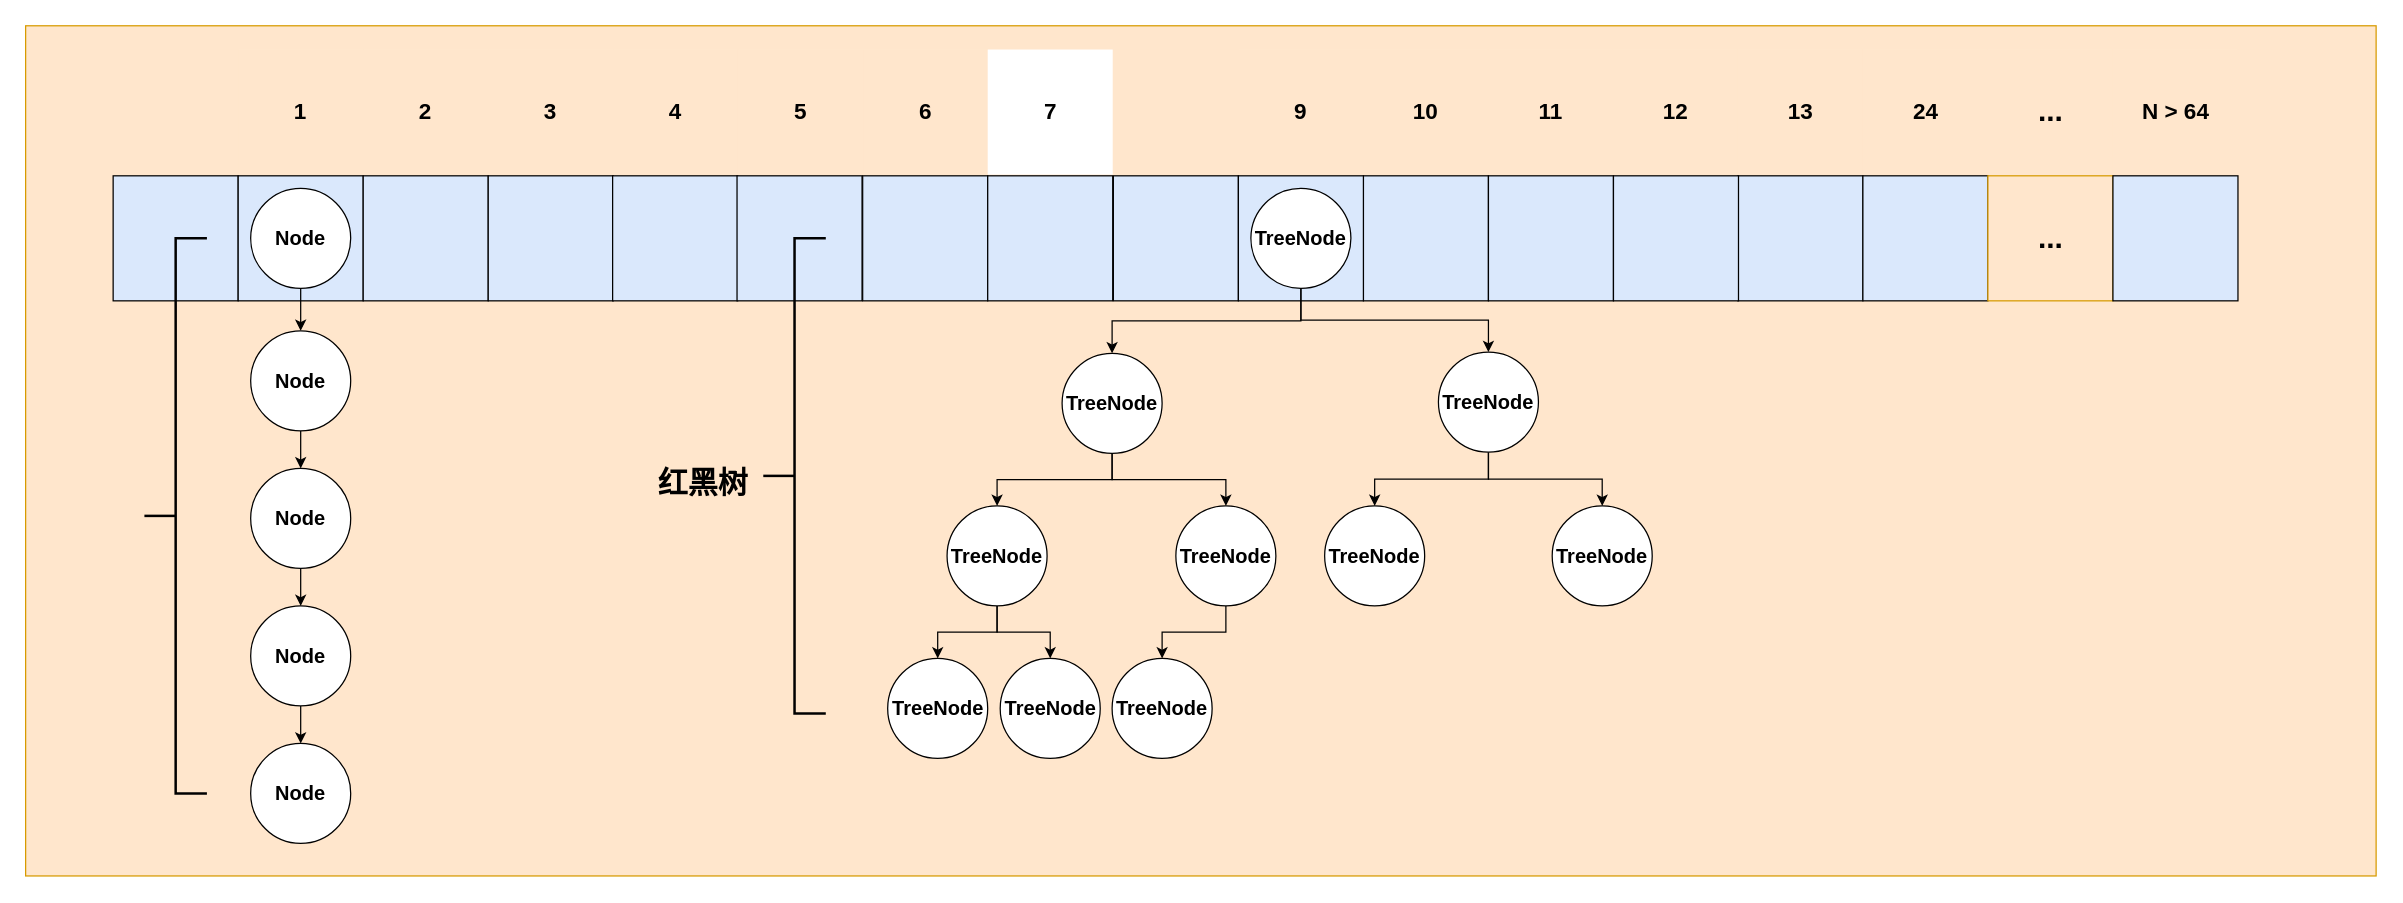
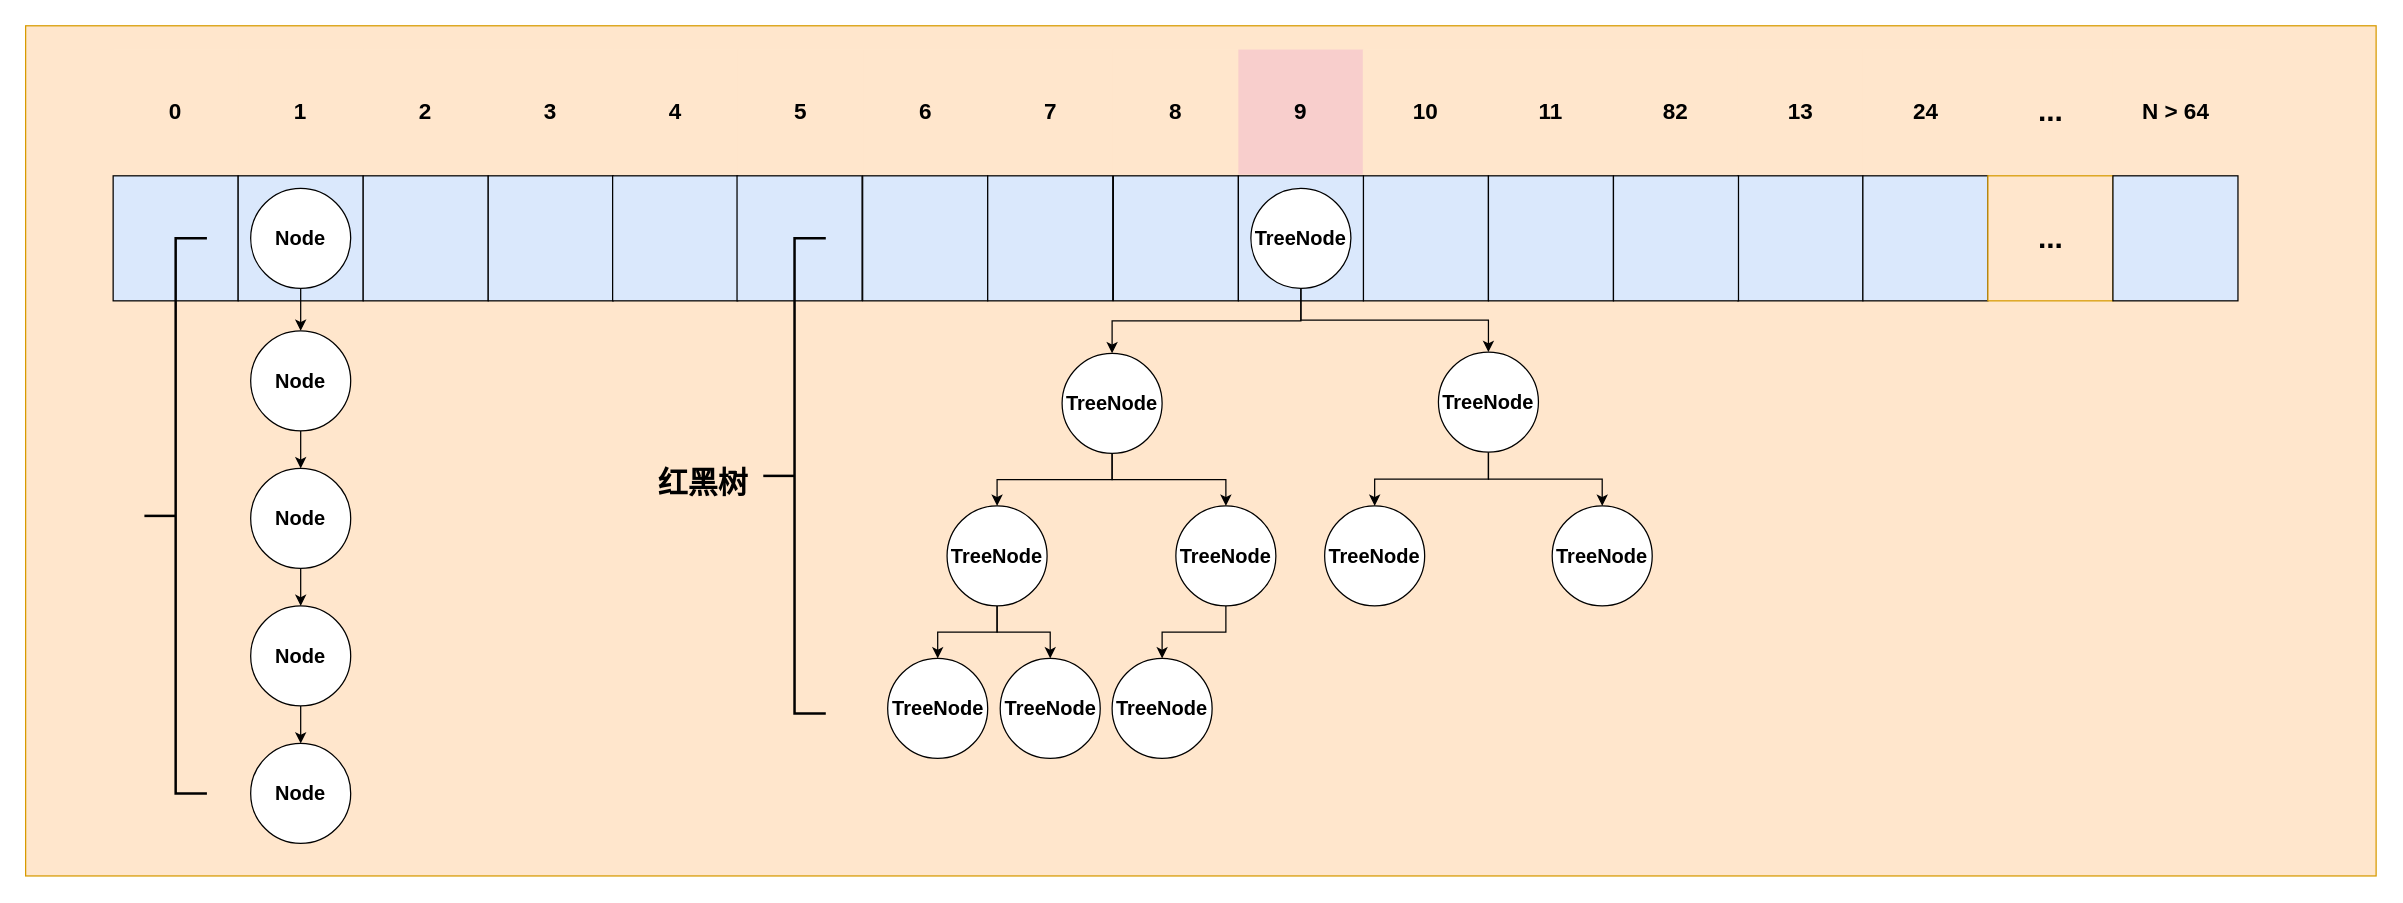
none -> (176, 112)
(1050, 112) -> (1050, 112)
none -> (1176, 112)
(1301, 112) -> (1301, 112)
(1676, 112) -> (1676, 112)
